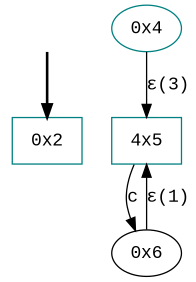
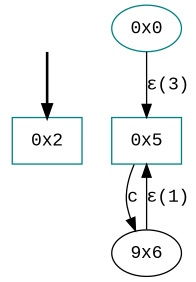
(147, 28) -> (147, 28)
(147, 141) -> (147, 141)
(147, 253) -> (147, 253)
